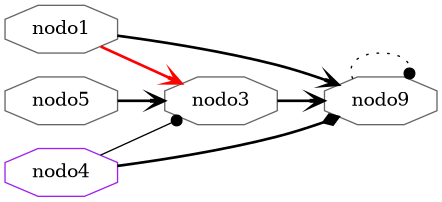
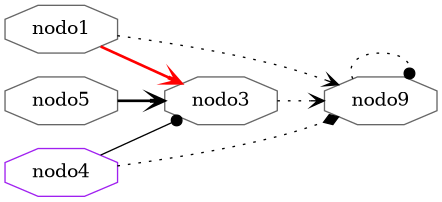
(223, 53) -> (223, 53)
(294, 101) -> (294, 101)
(222, 149) -> (222, 149)
